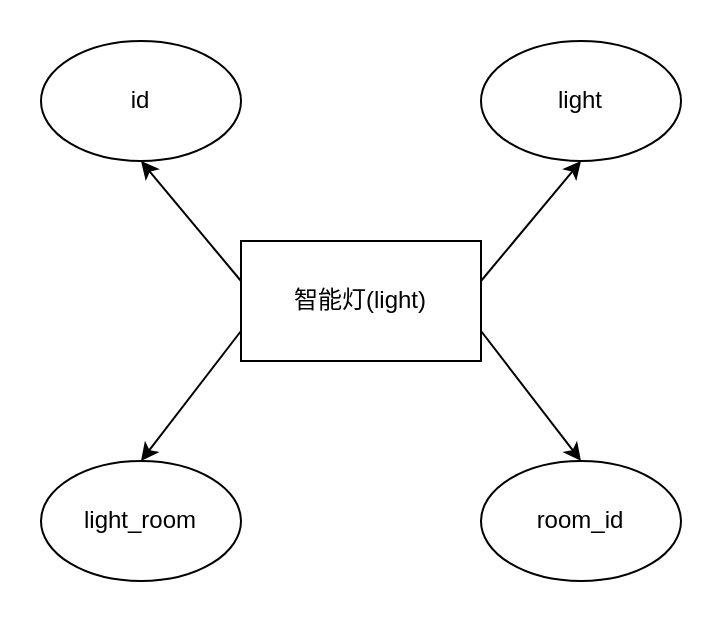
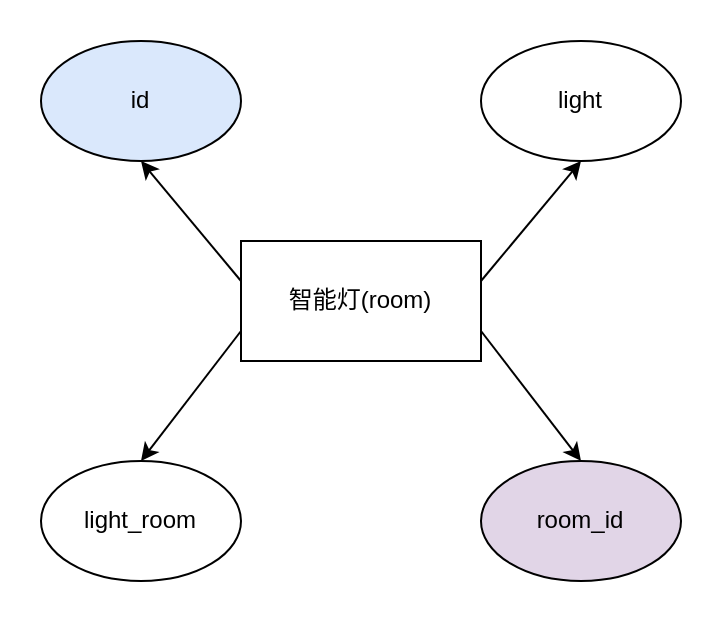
(141, 101) -> (141, 101)
(361, 301) -> (361, 301)
(581, 521) -> (581, 521)
